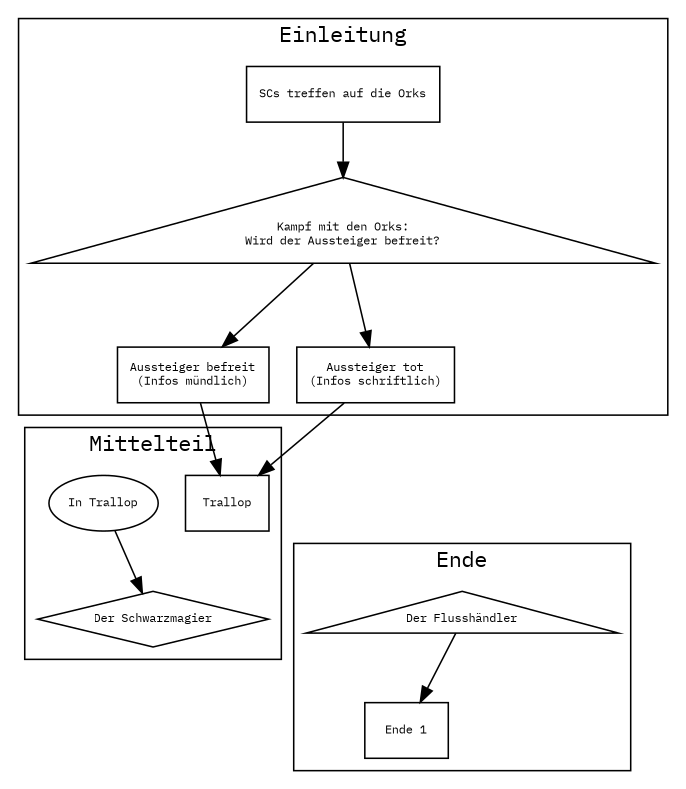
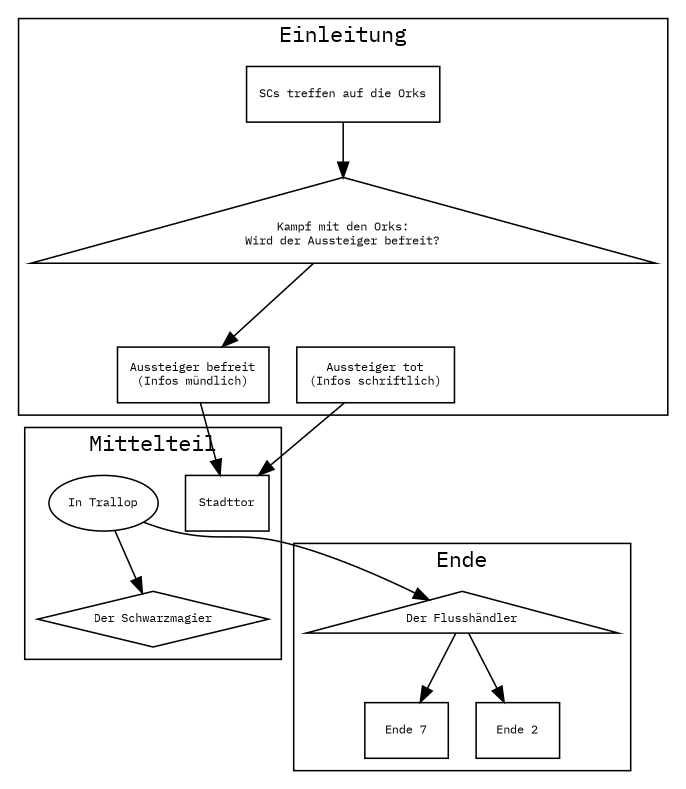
(358, 297) -> none
(227, 503) -> (227, 503)
none -> (269, 540)
(407, 730) -> (407, 730)
none -> (518, 730)
